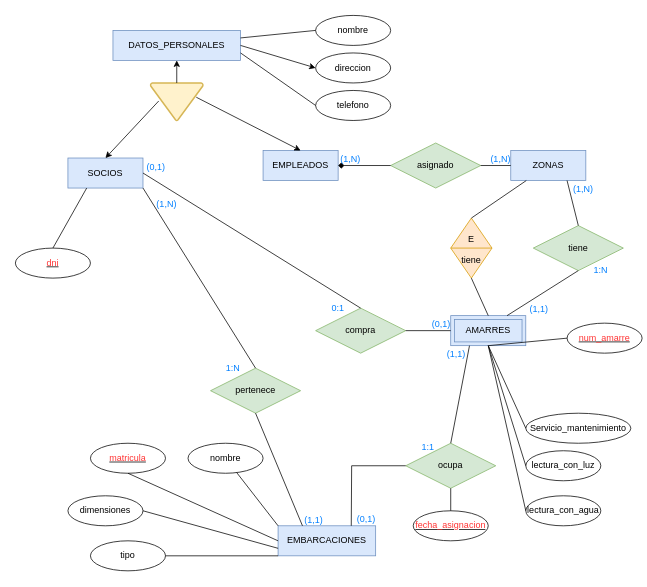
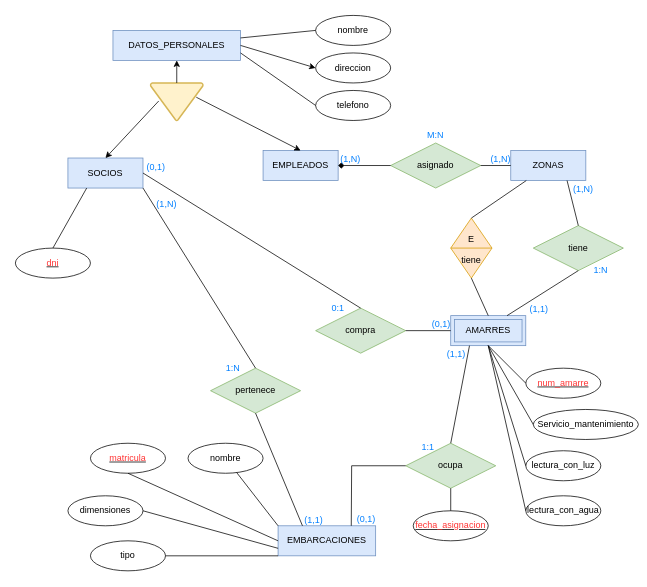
none -> (435, 135)
(604, 338) -> (563, 383)
(578, 428) -> (585, 424)
